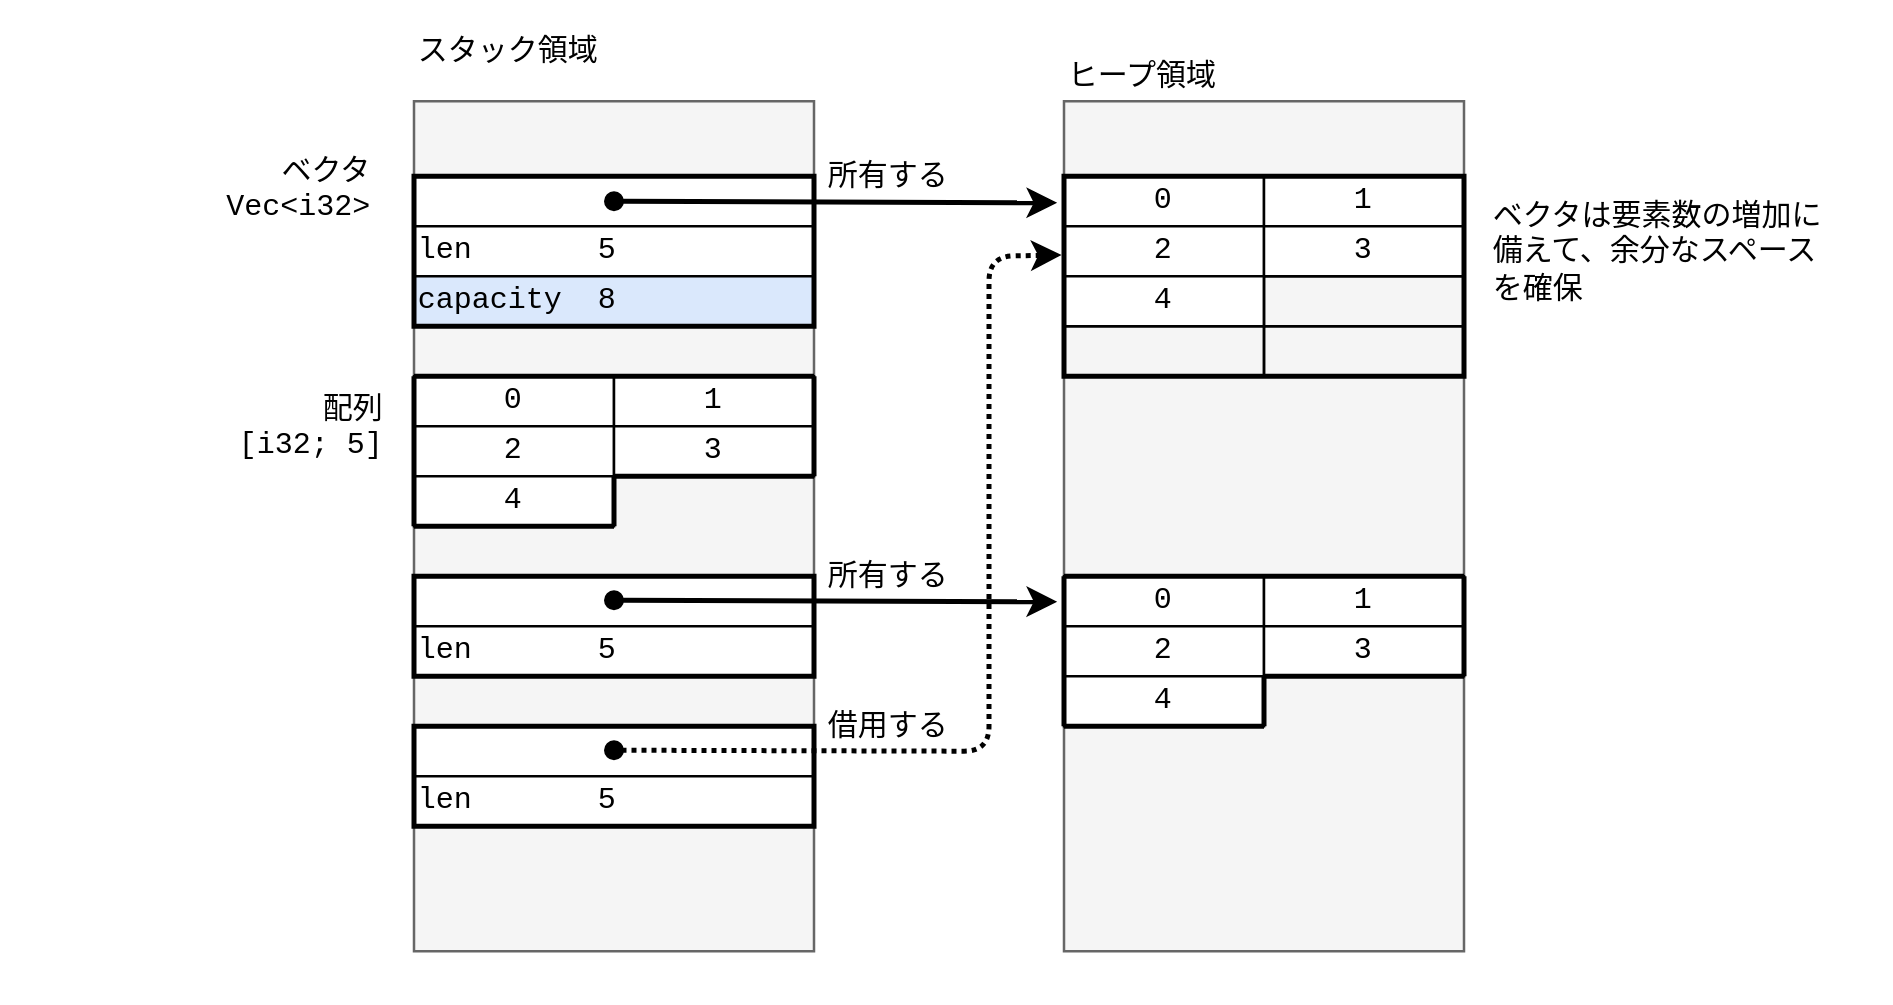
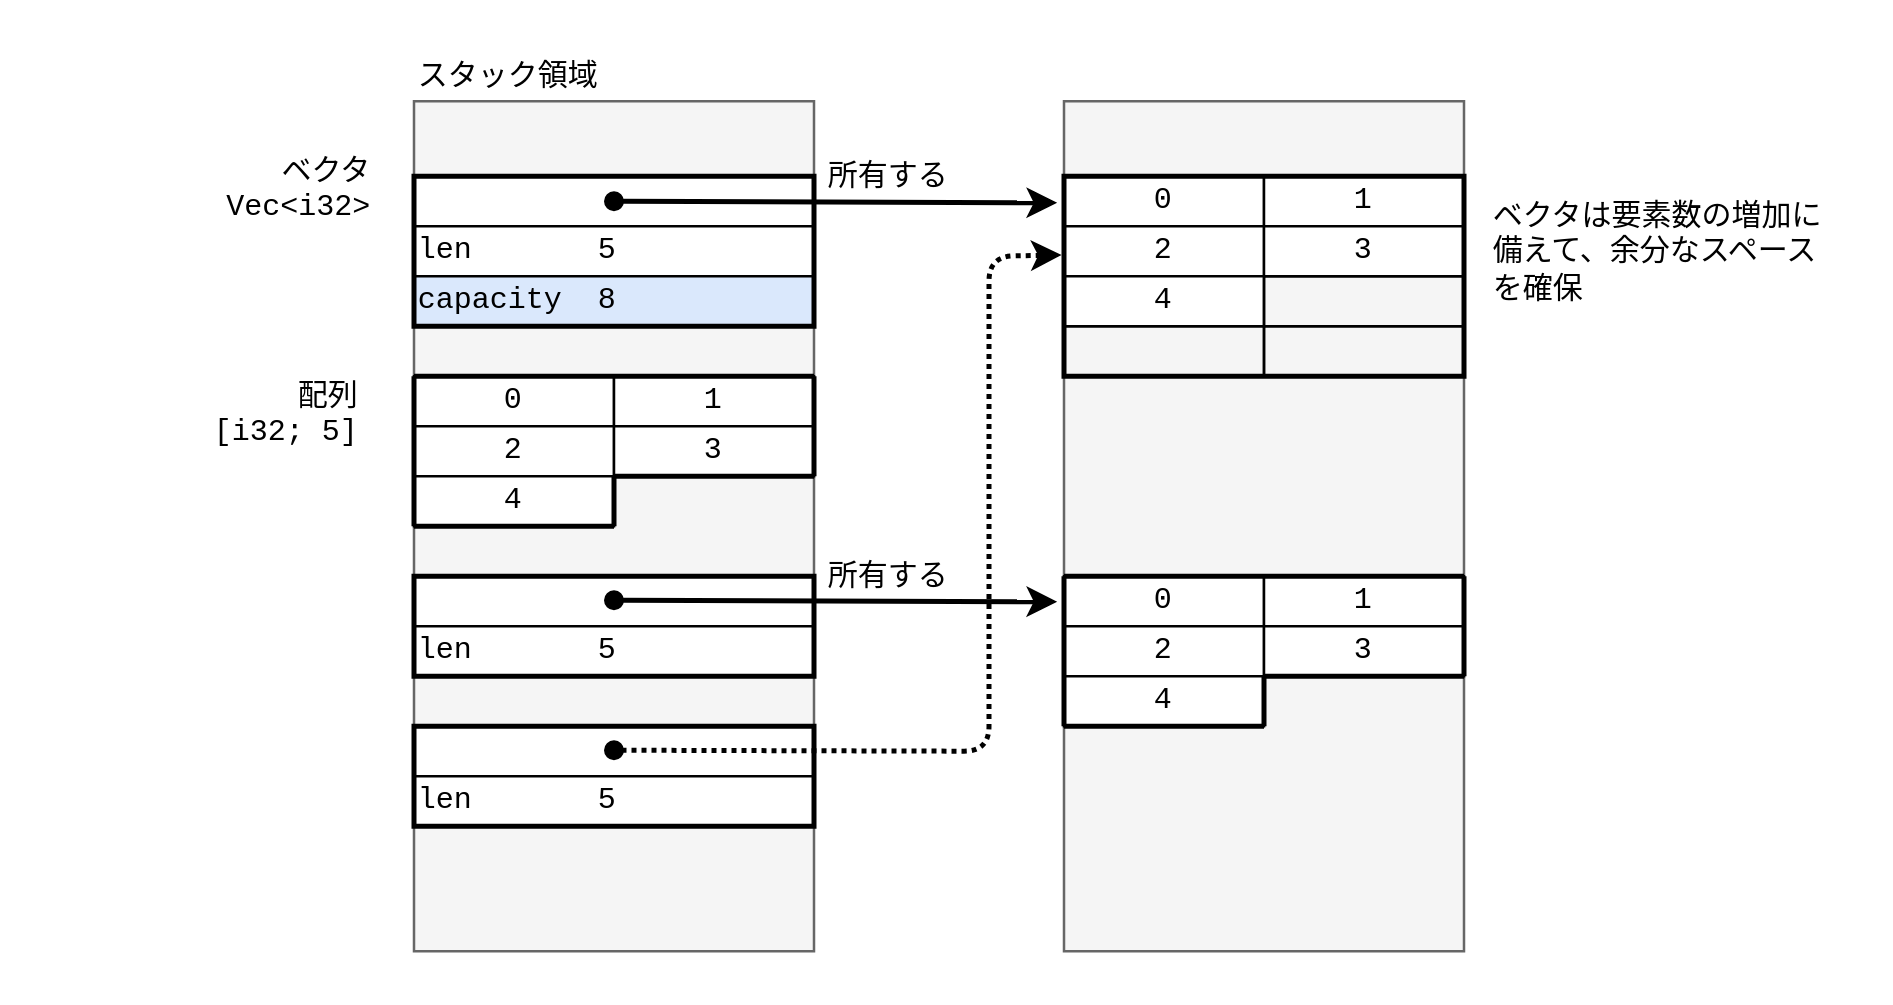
(564, 51) -> (564, 76)
(1214, 76) -> none
(226, 426) -> (201, 414)
(889, 726) -> none
